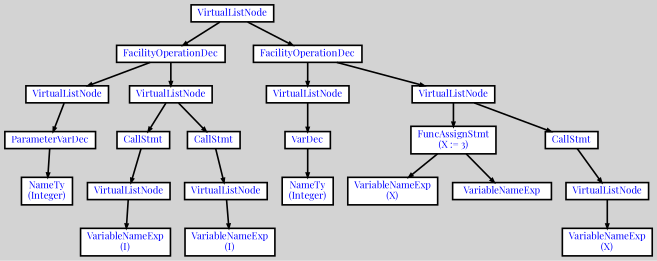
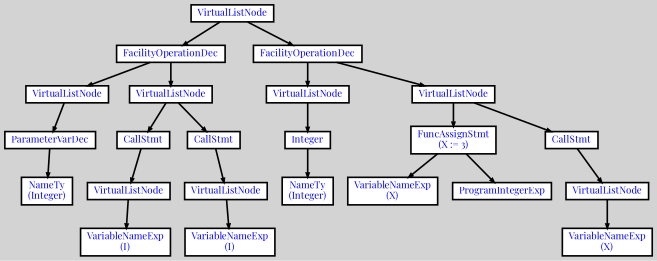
(308, 140) -> (308, 140)
(502, 191) -> (502, 191)
